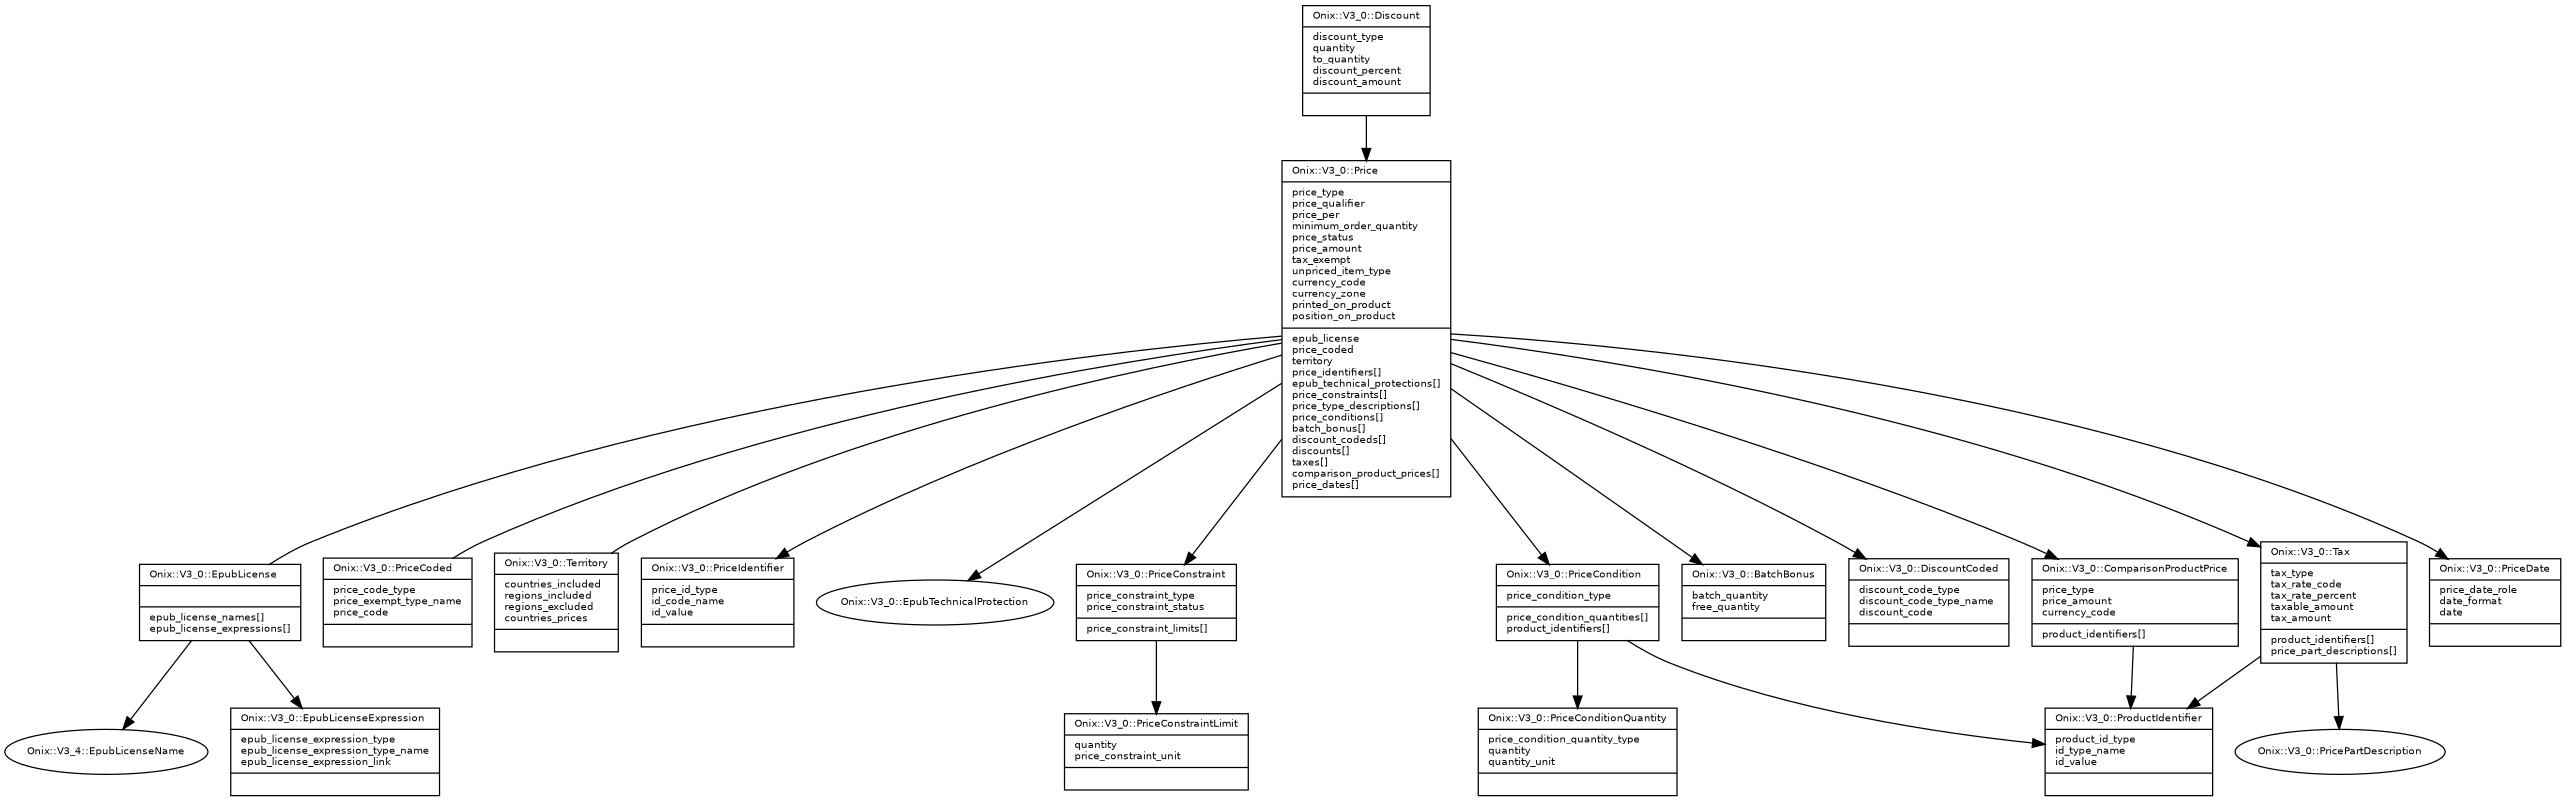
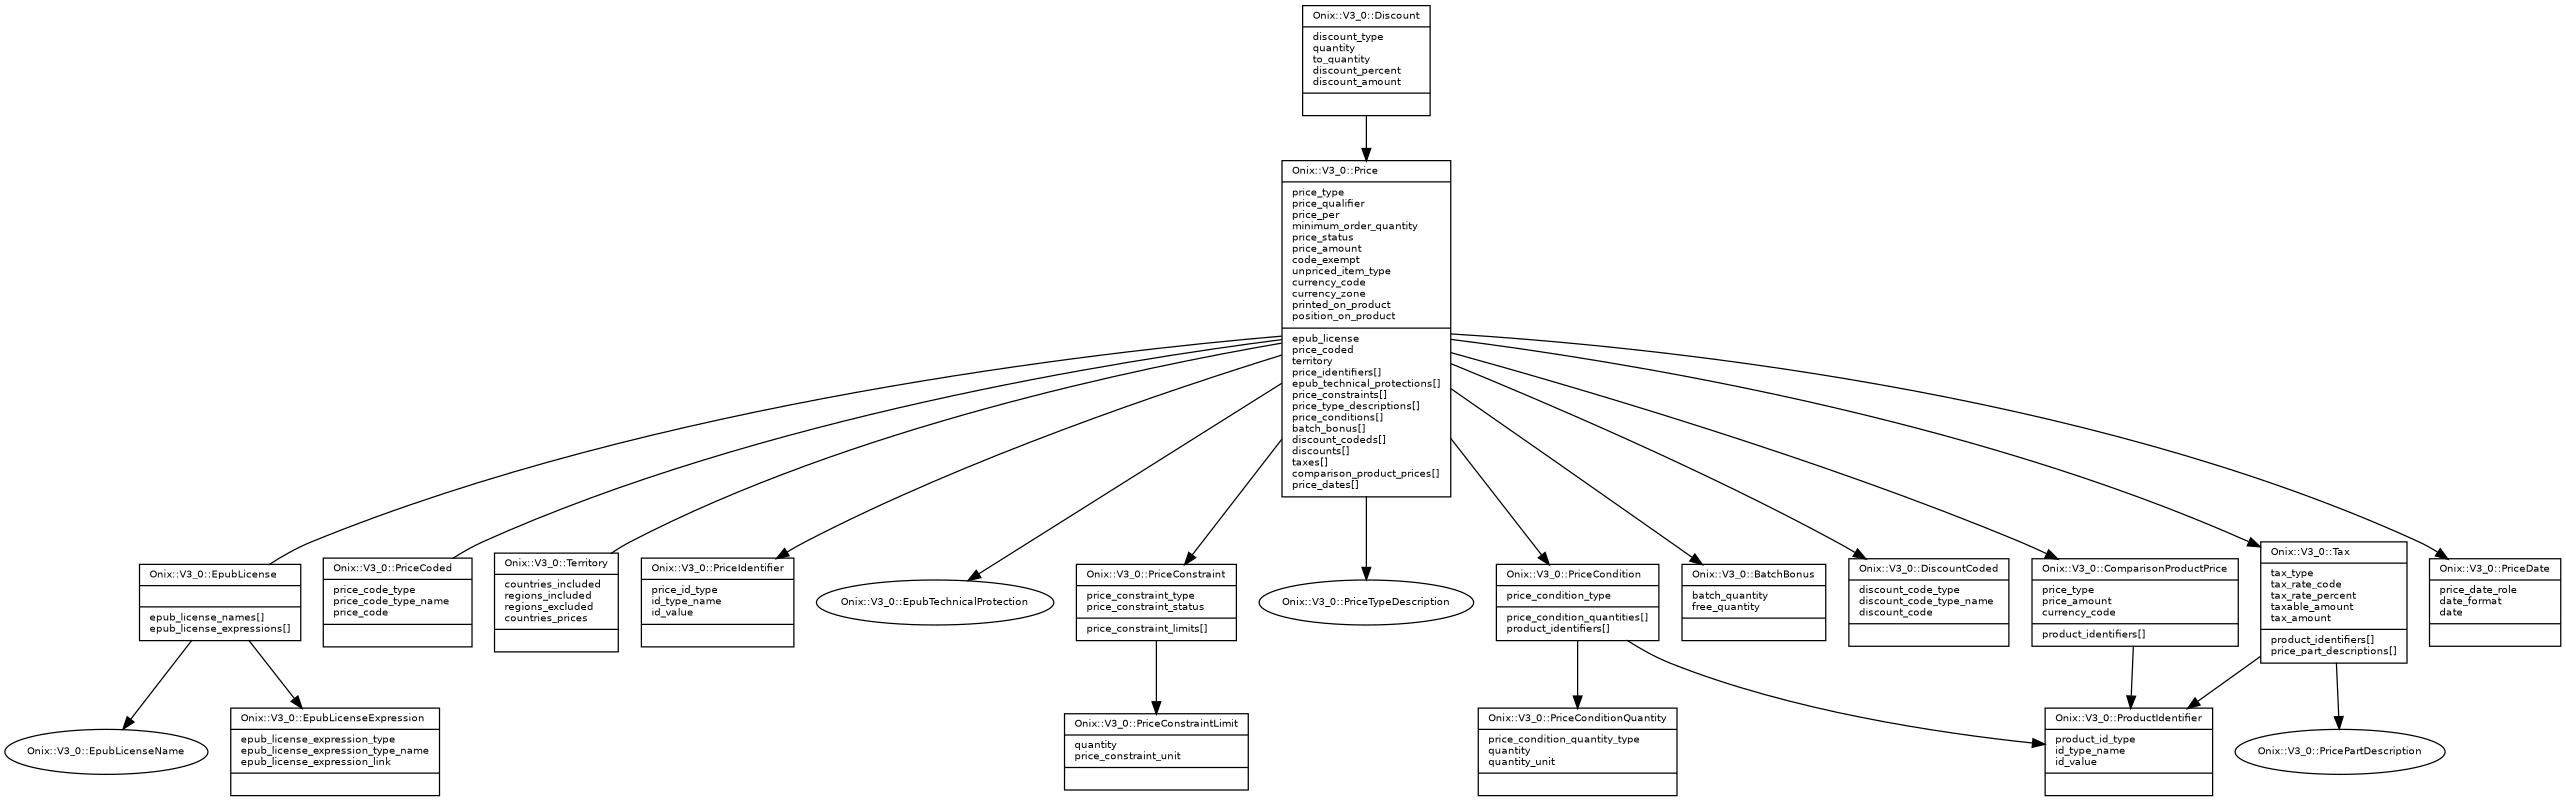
(1321, 260) -> (1326, 260)
(398, 601) -> (392, 601)
(688, 601) -> (687, 601)
none -> (1366, 602)
(106, 752) -> (106, 752)
